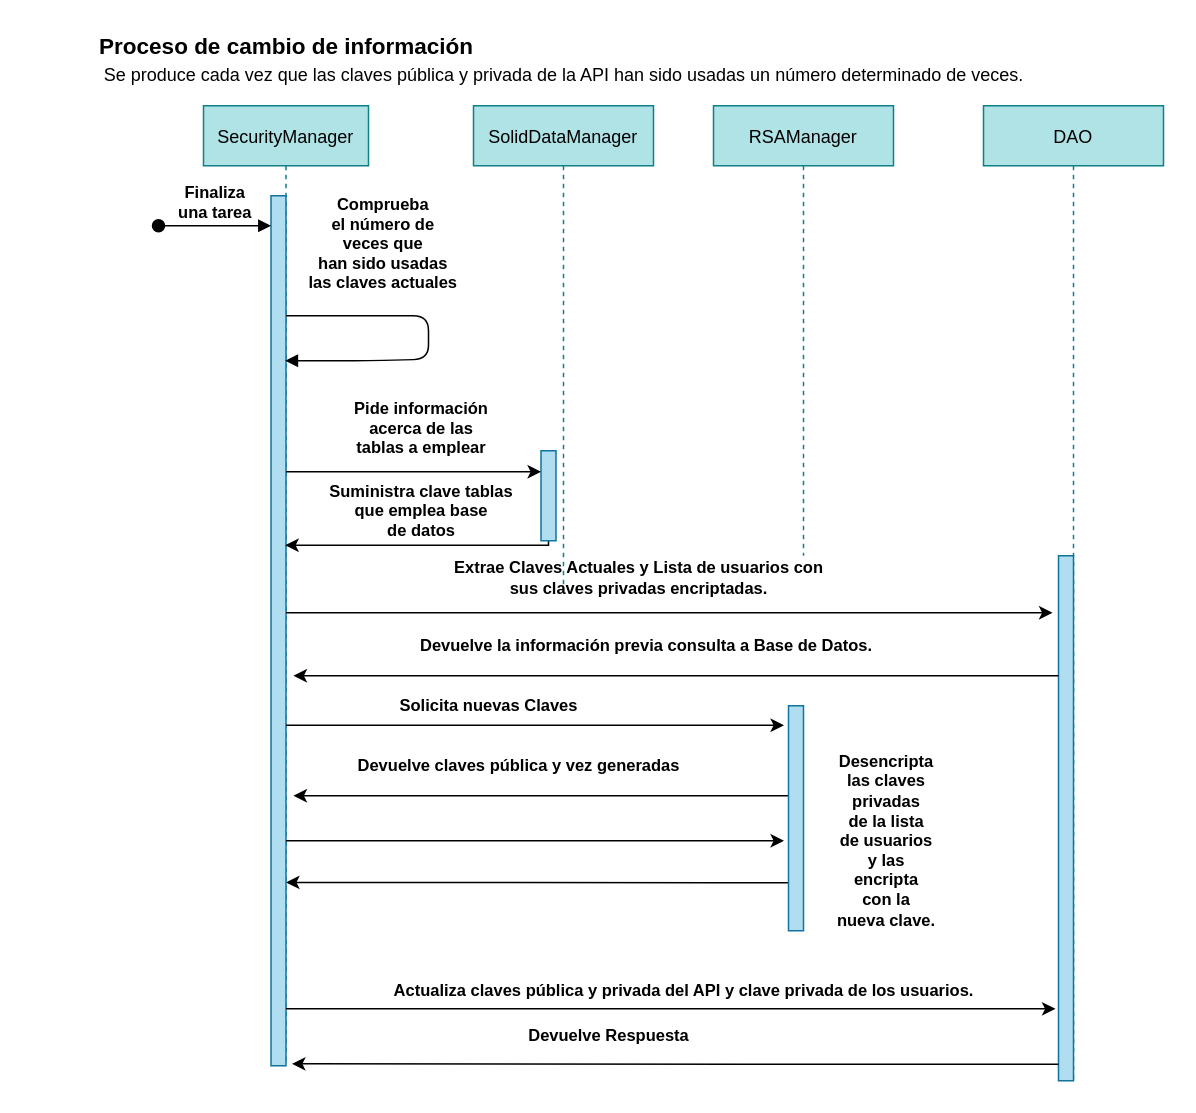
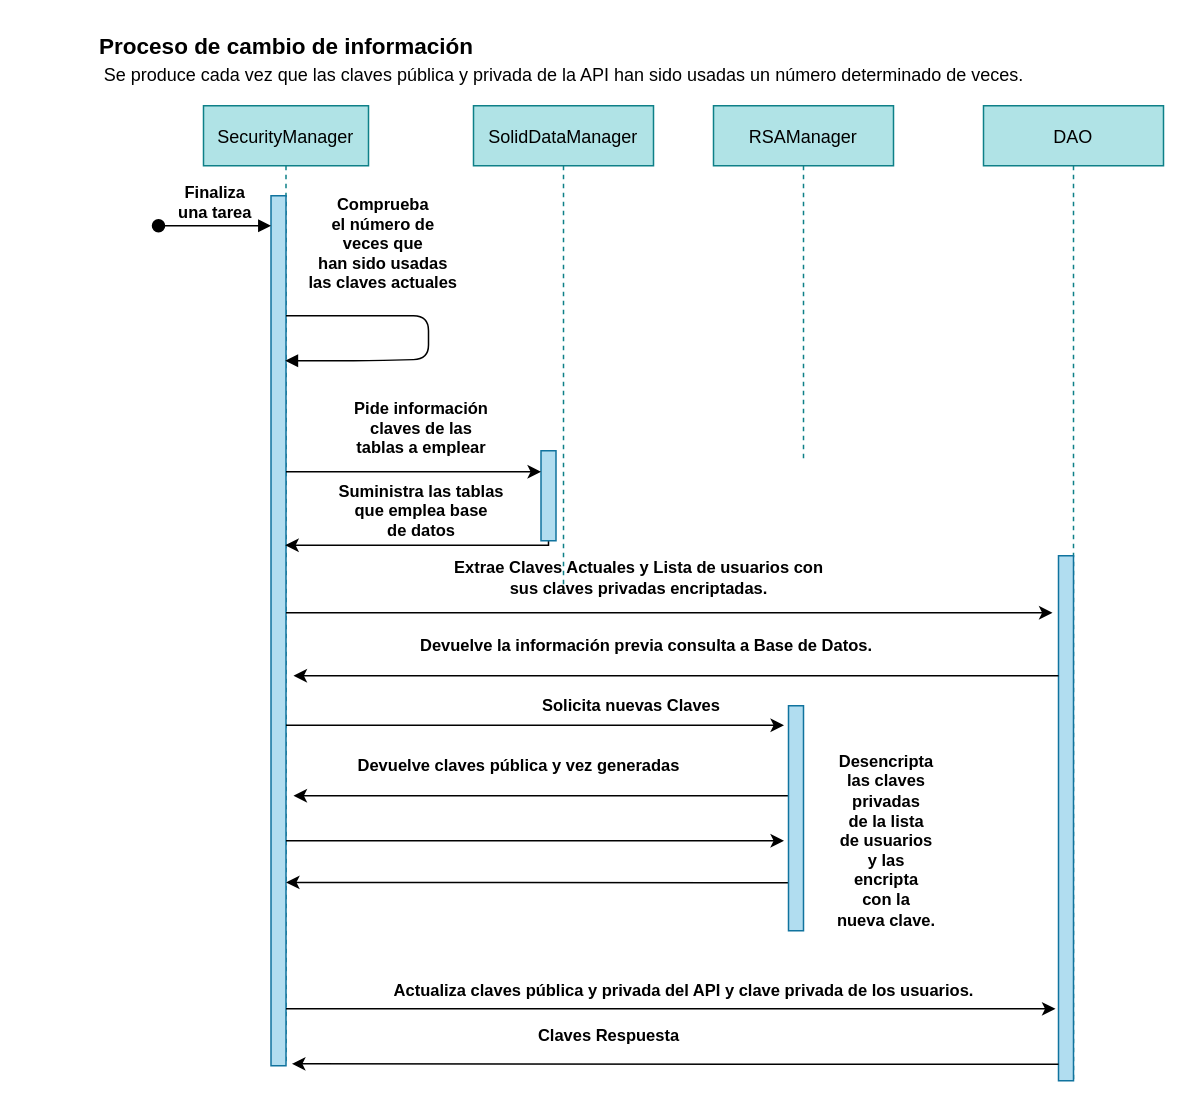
(803, 331) -> (803, 282)
(422, 428) -> (422, 428)
(422, 511) -> (422, 511)
(488, 706) -> (631, 706)
(609, 1036) -> (609, 1036)
